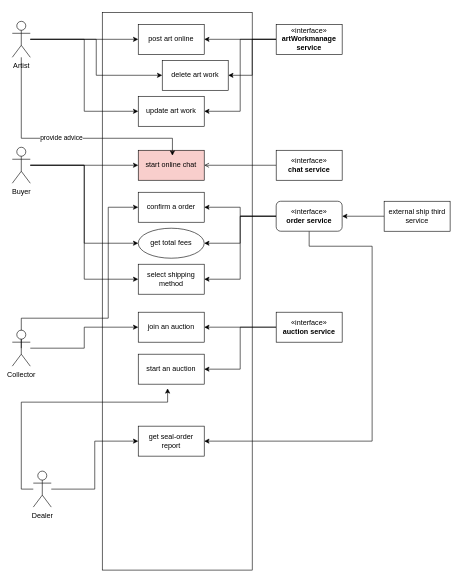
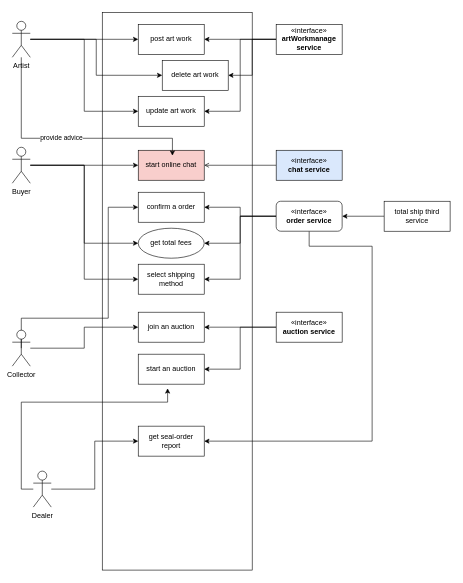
(171, 39) -> (171, 39)
(309, 165) -> (309, 165)
(417, 216) -> (417, 216)
